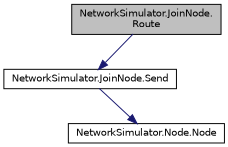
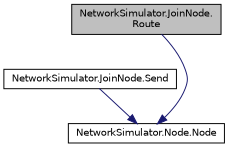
(119, 48) -> (187, 76)
